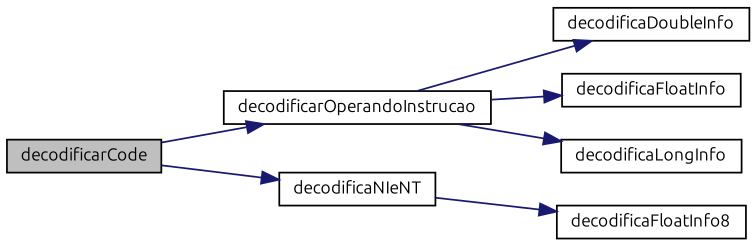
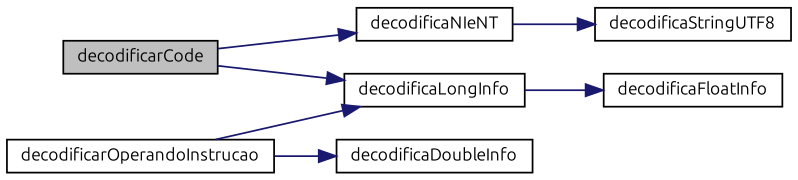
(518, 98) -> (555, 90)
(204, 135) -> (272, 72)
(651, 222) -> (693, 24)
